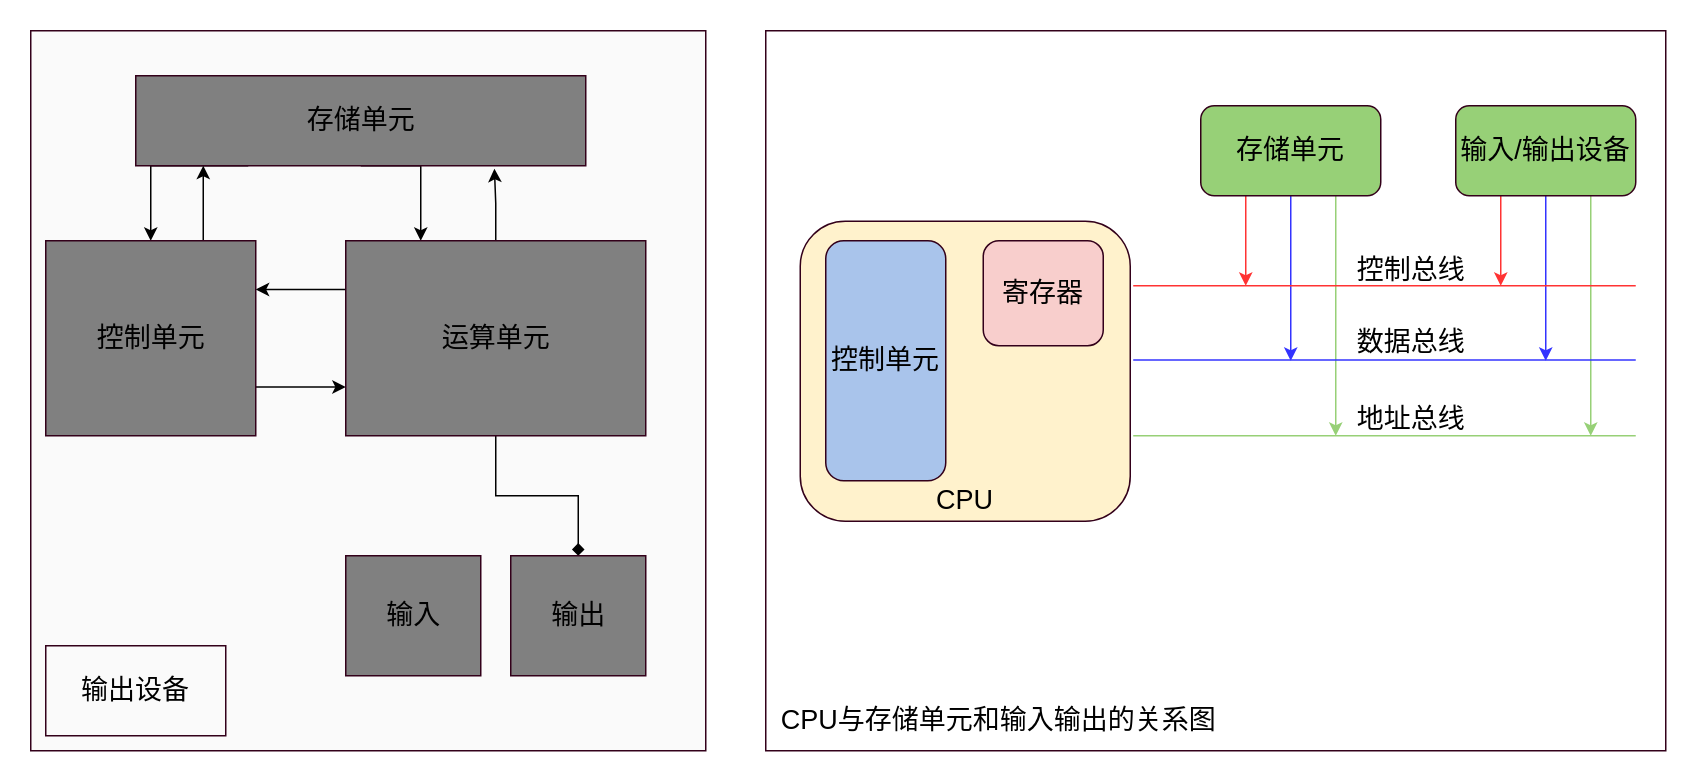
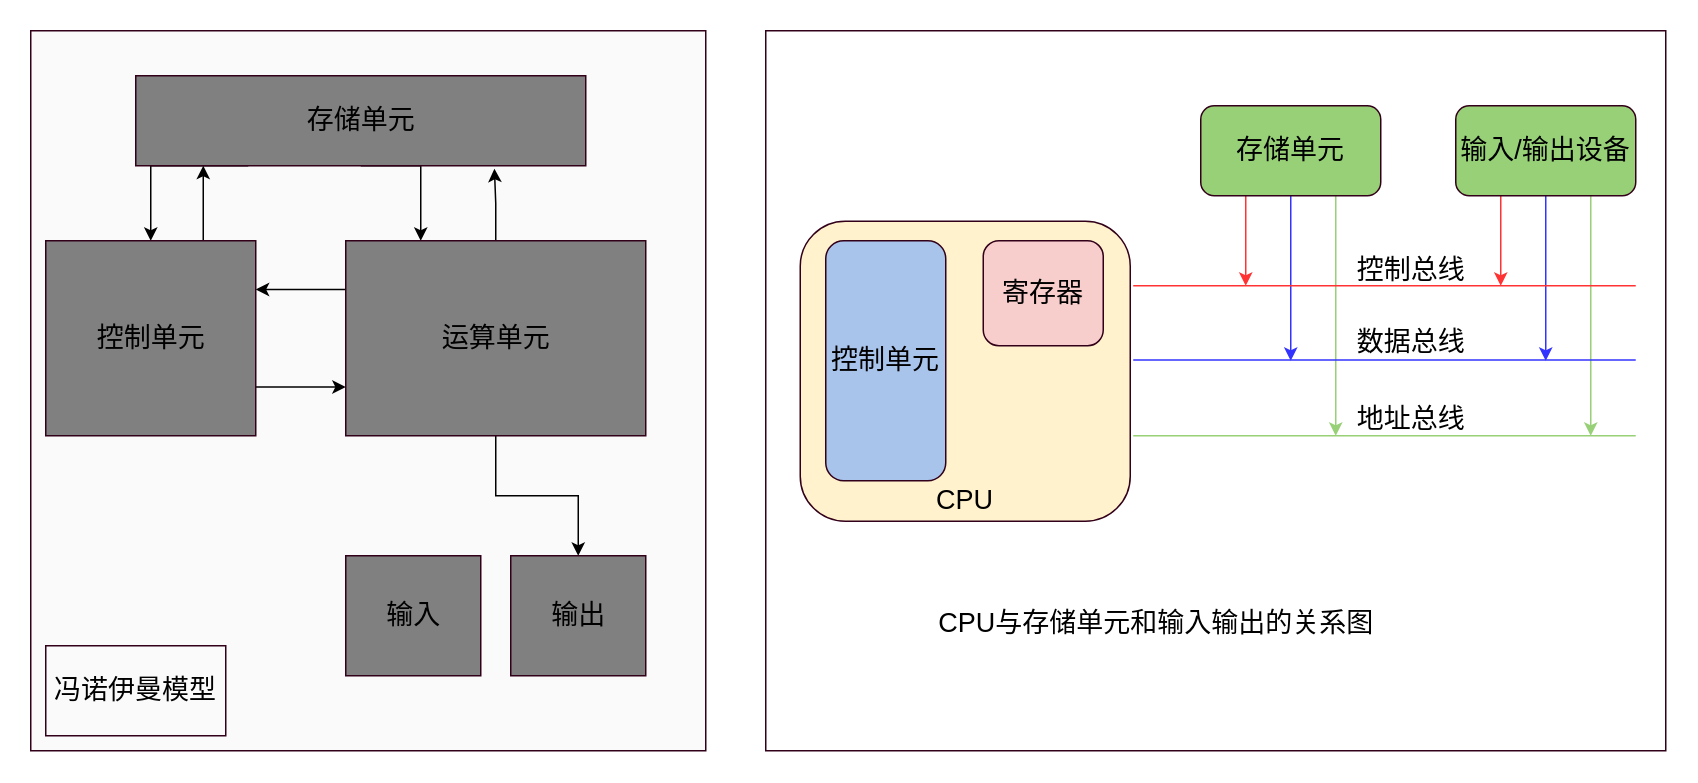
(578, 543) -> (578, 544)
(136, 691) -> (136, 691)
(998, 721) -> (1156, 623)
